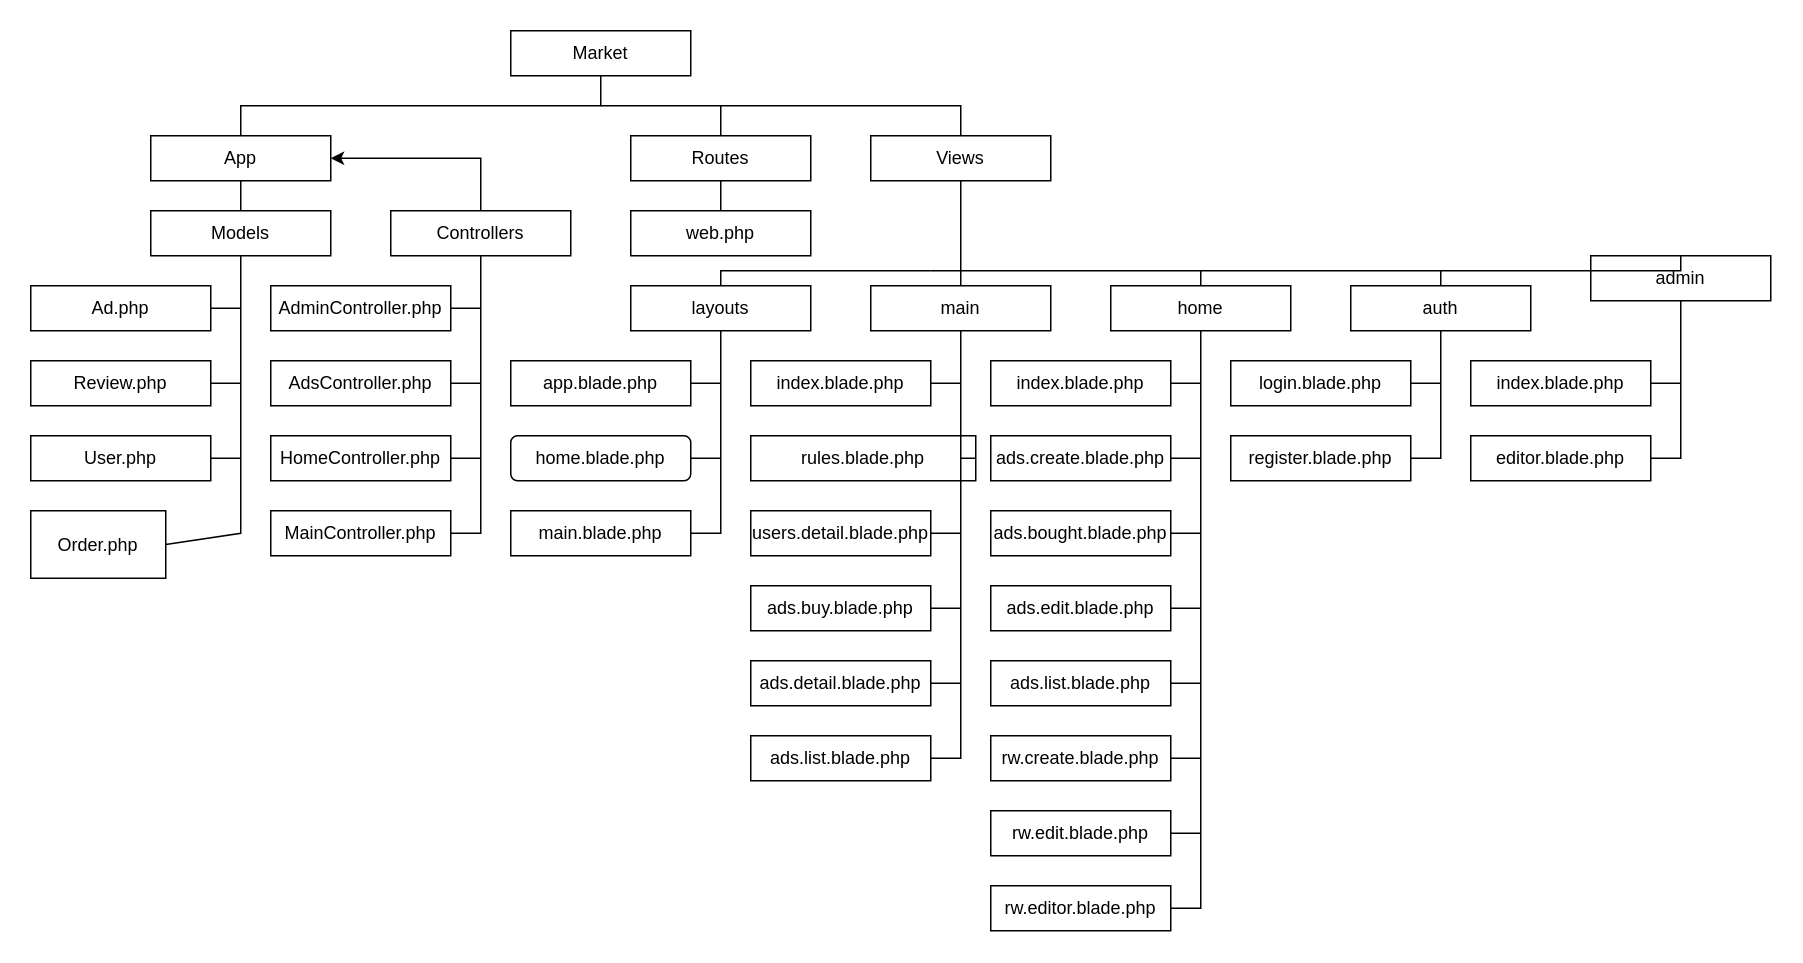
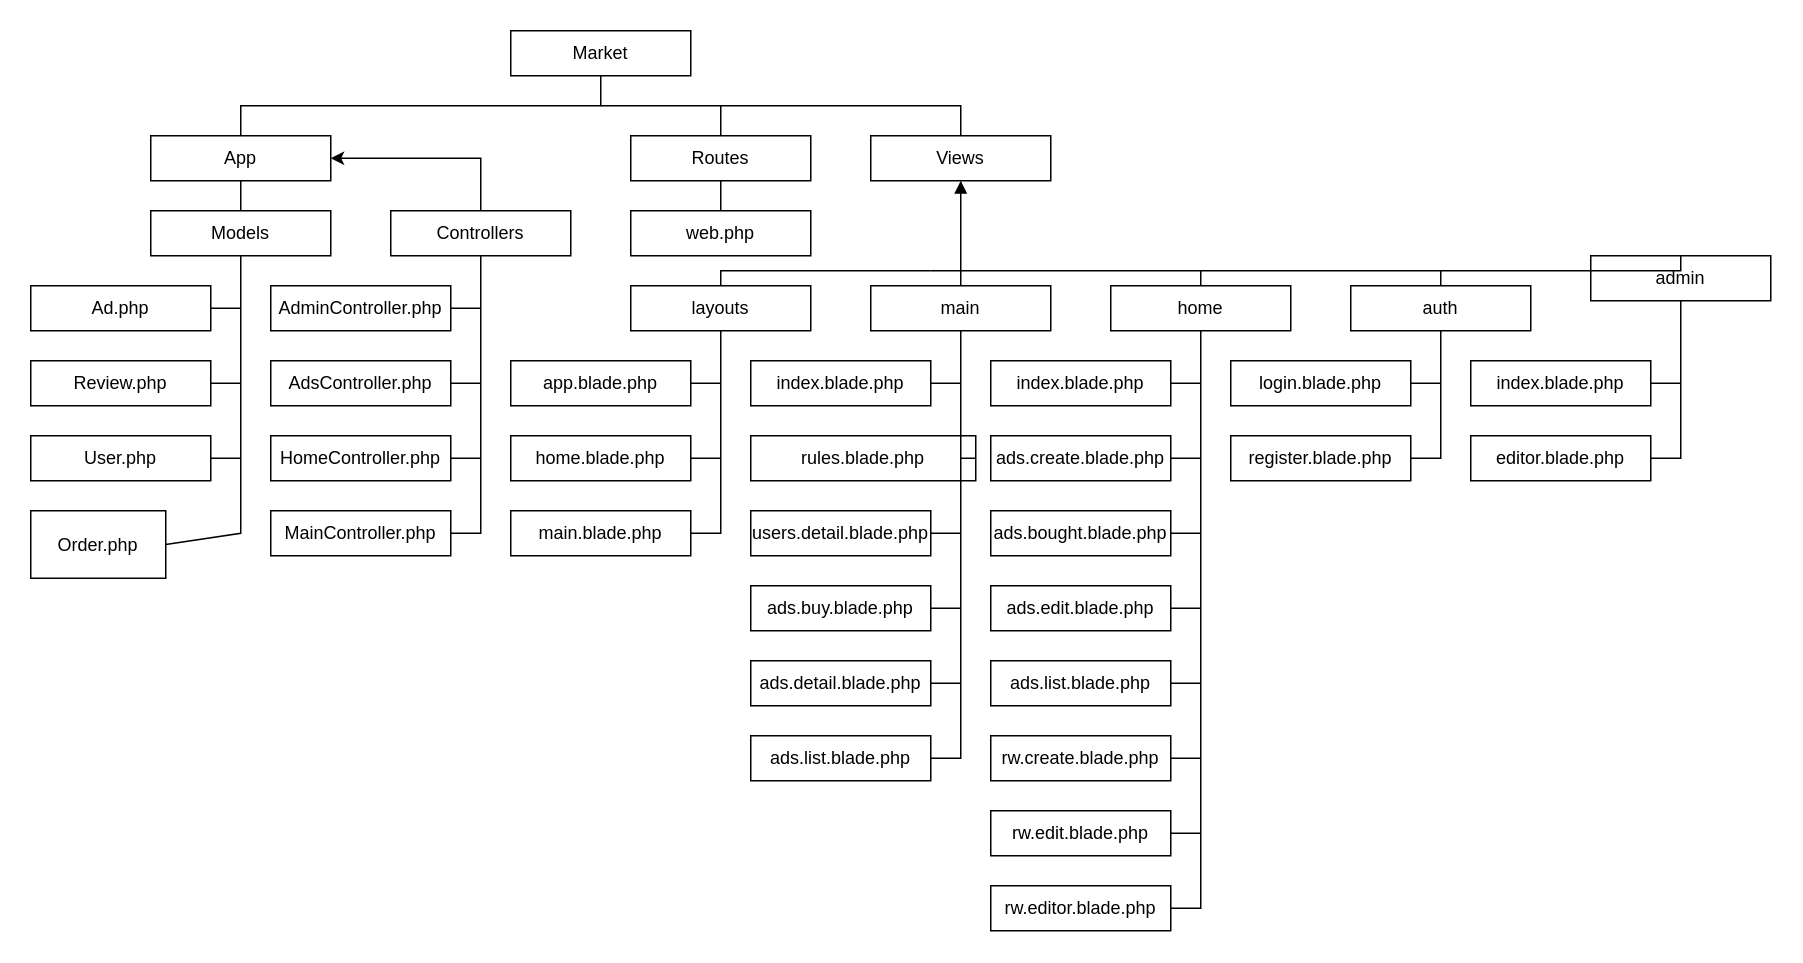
(961, 188) -> (961, 194)
(601, 458) -> (601, 458)
